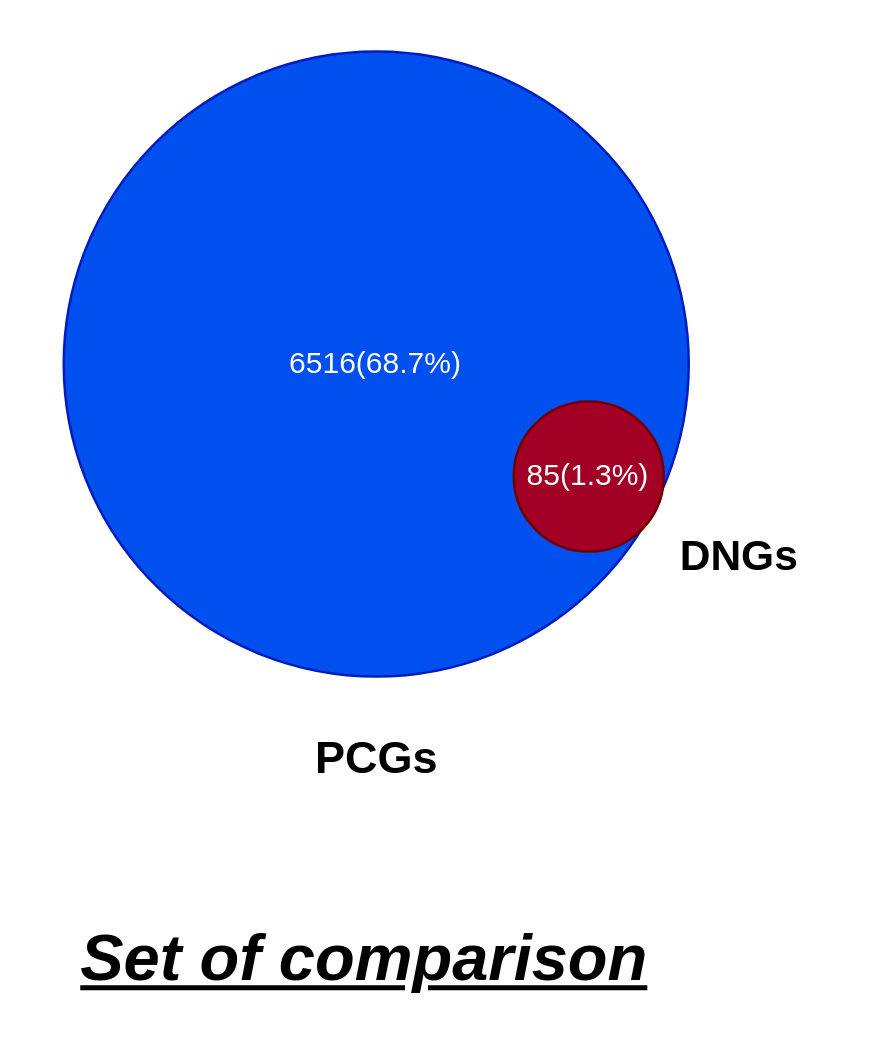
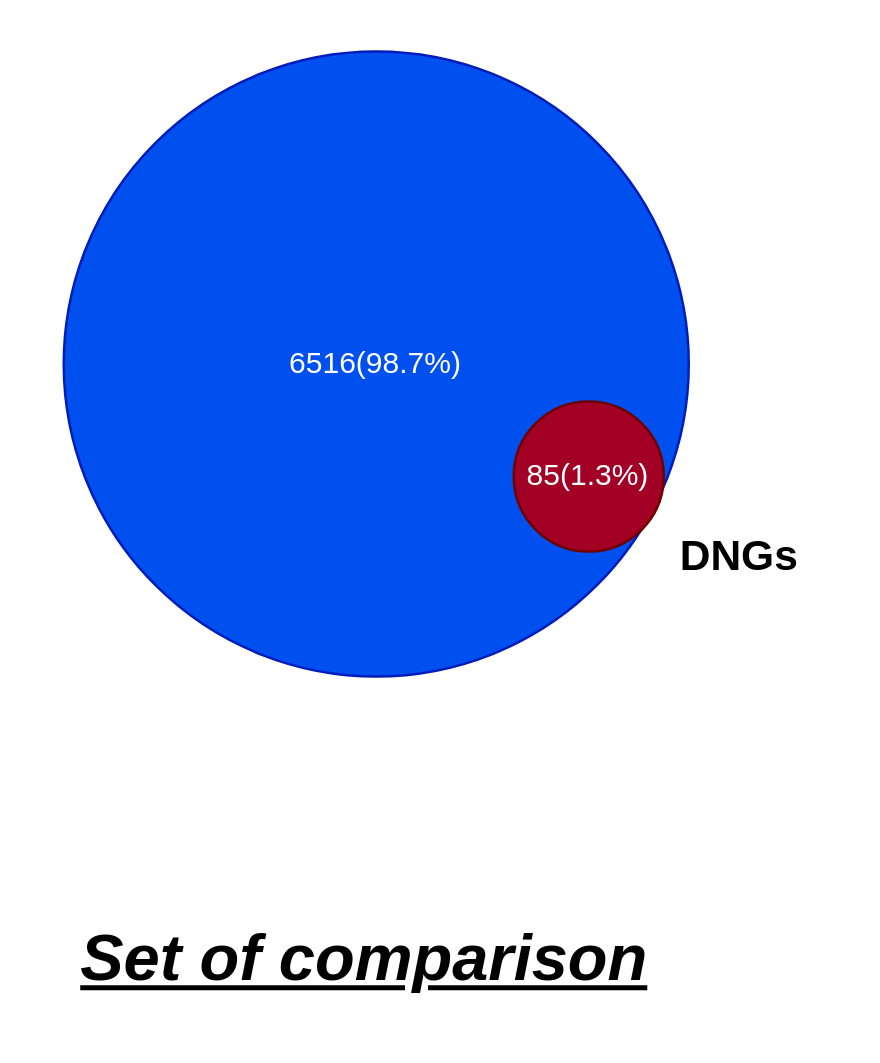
(376, 364) -> (376, 364)
(376, 759) -> none
